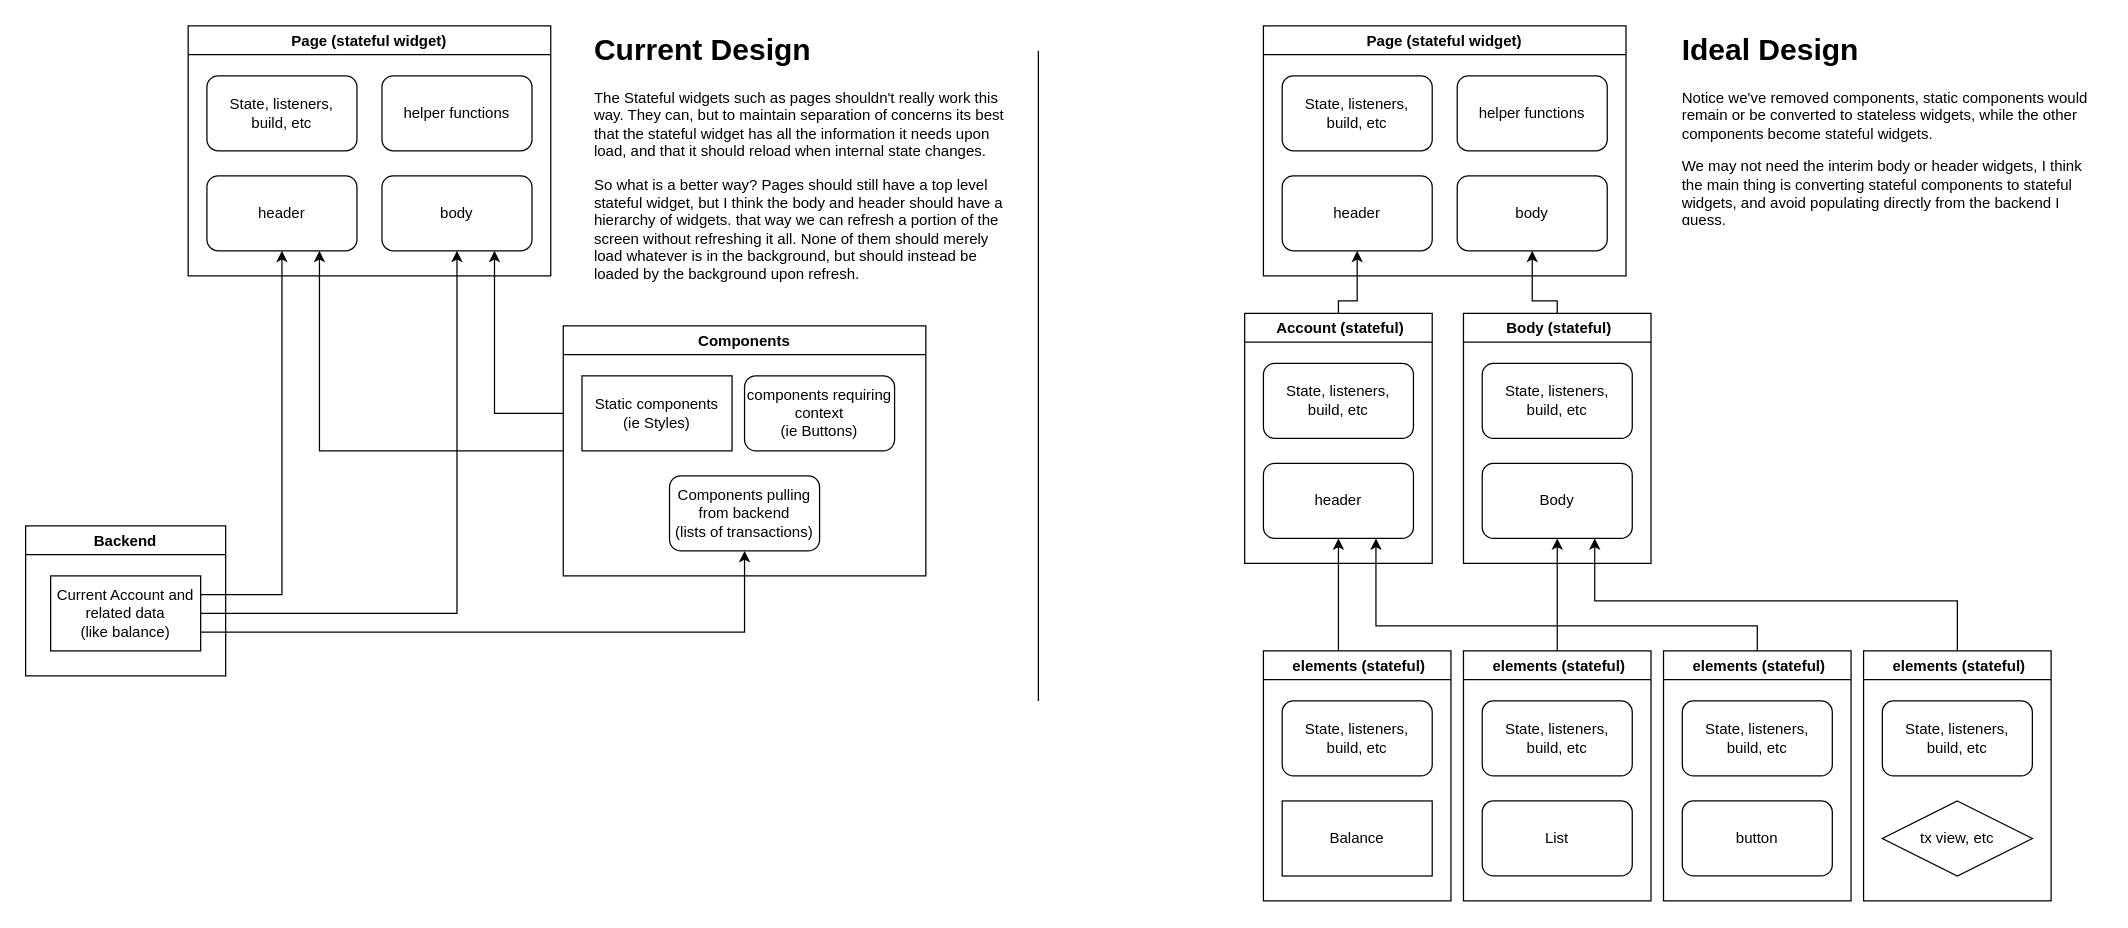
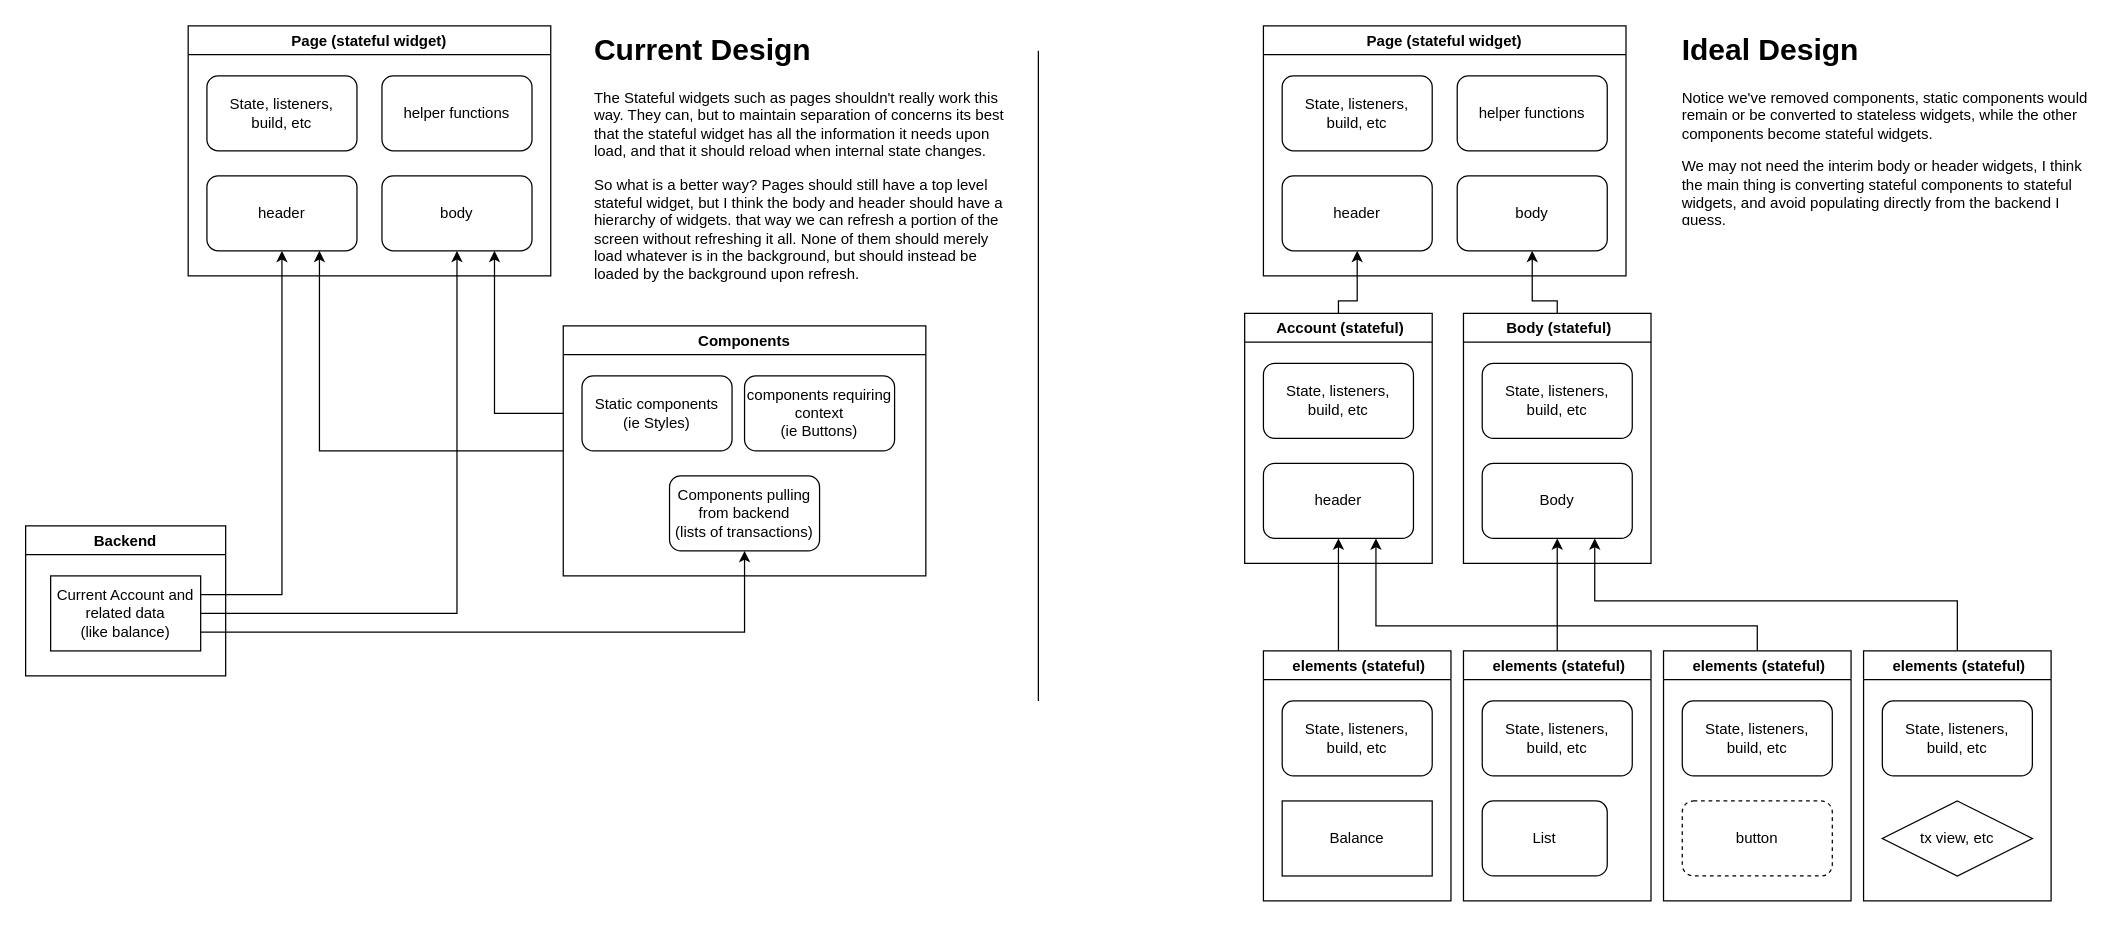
(657, 413) -> (657, 413)
(1557, 838) -> (1544, 838)
(1757, 838) -> (1757, 838)
